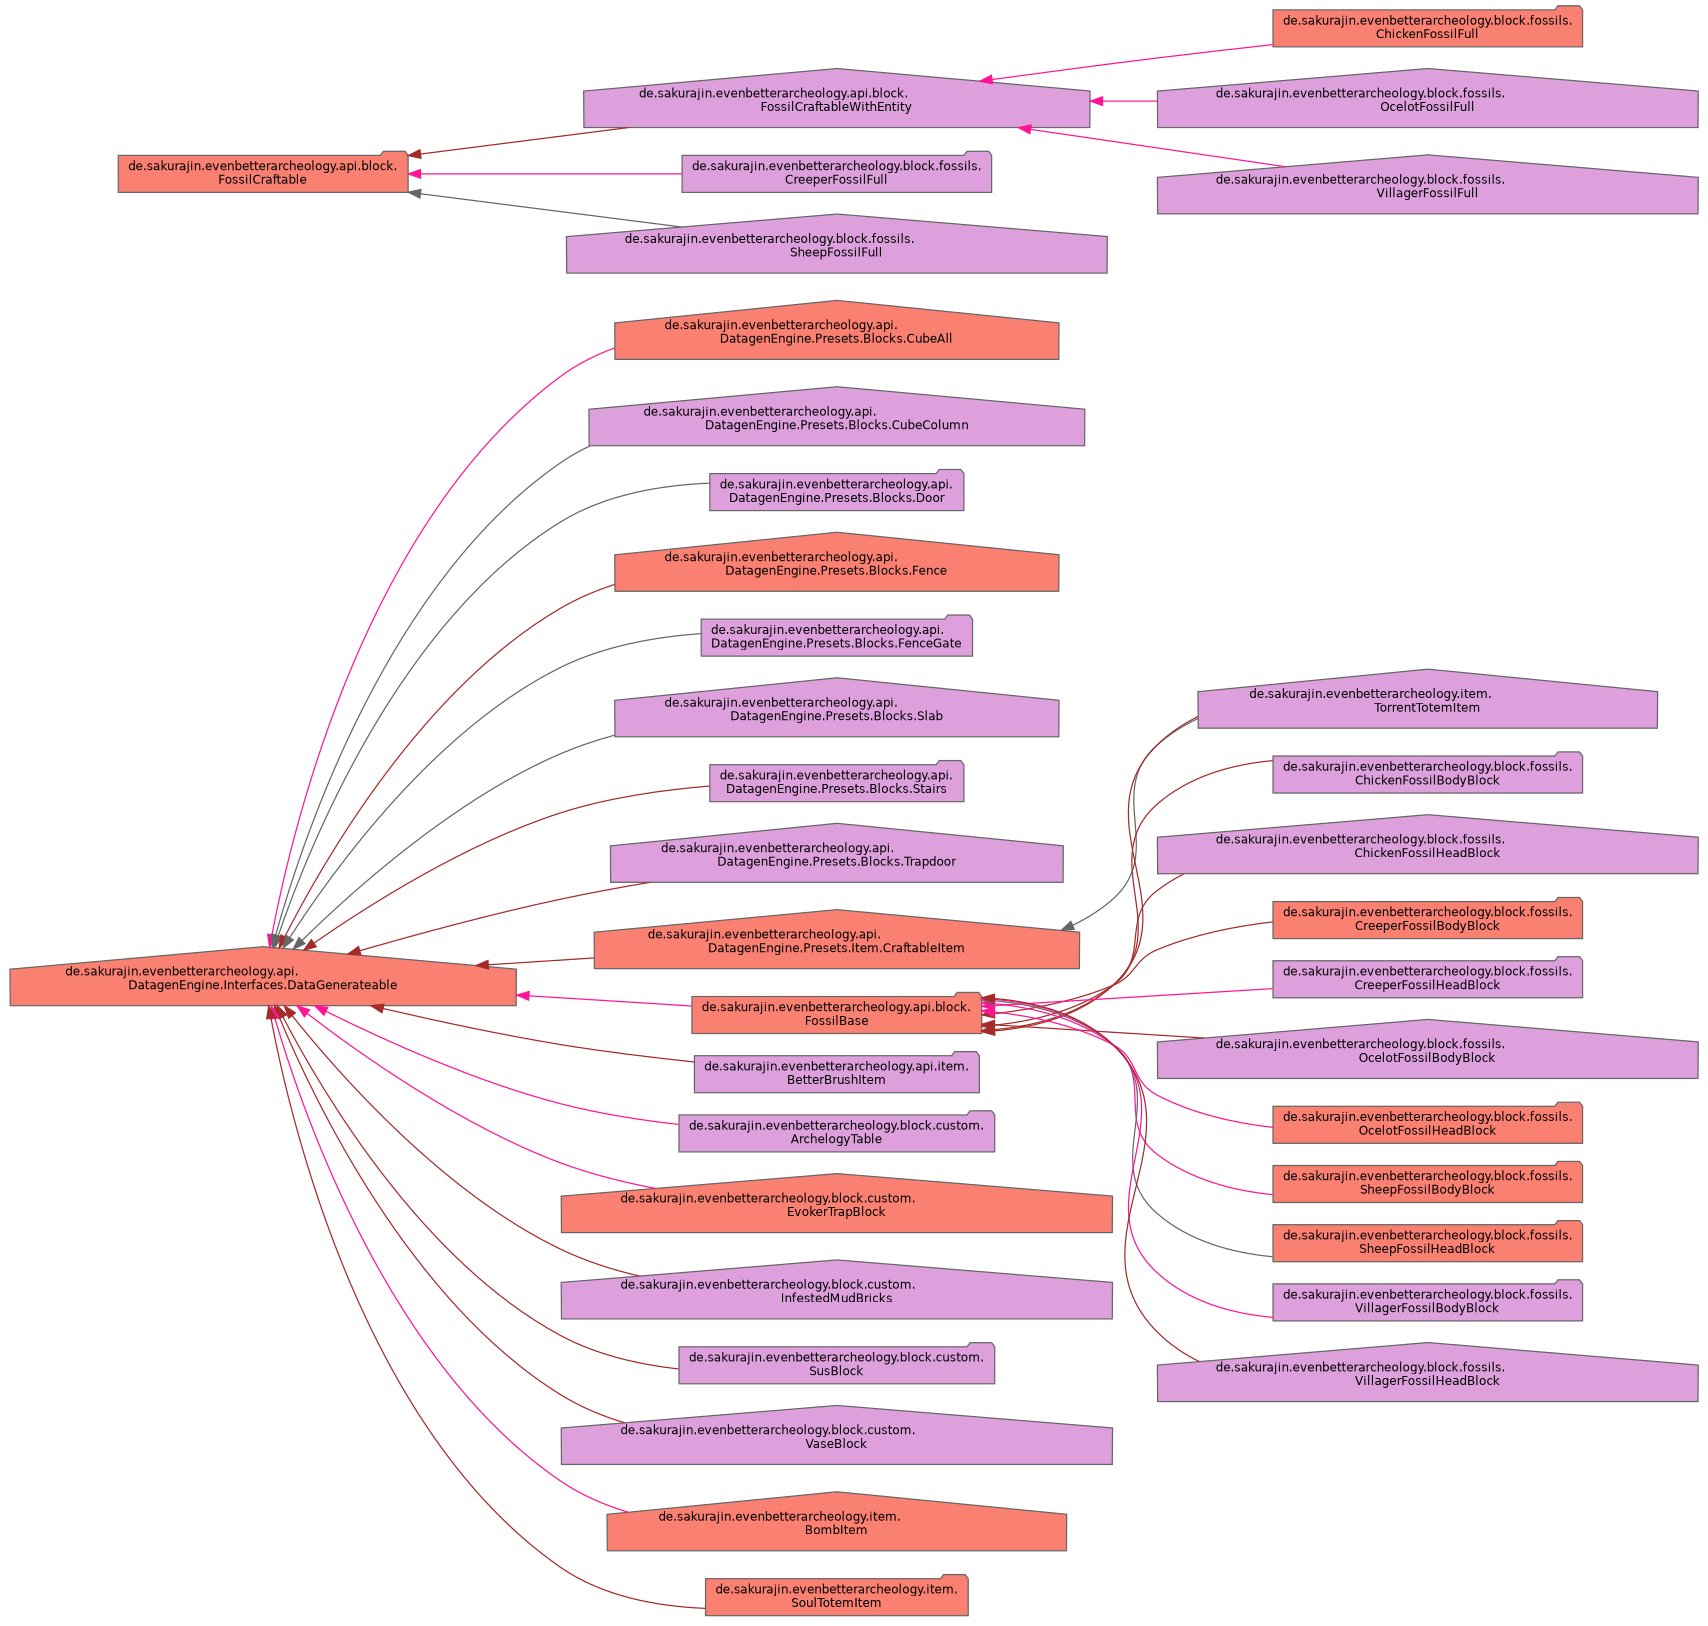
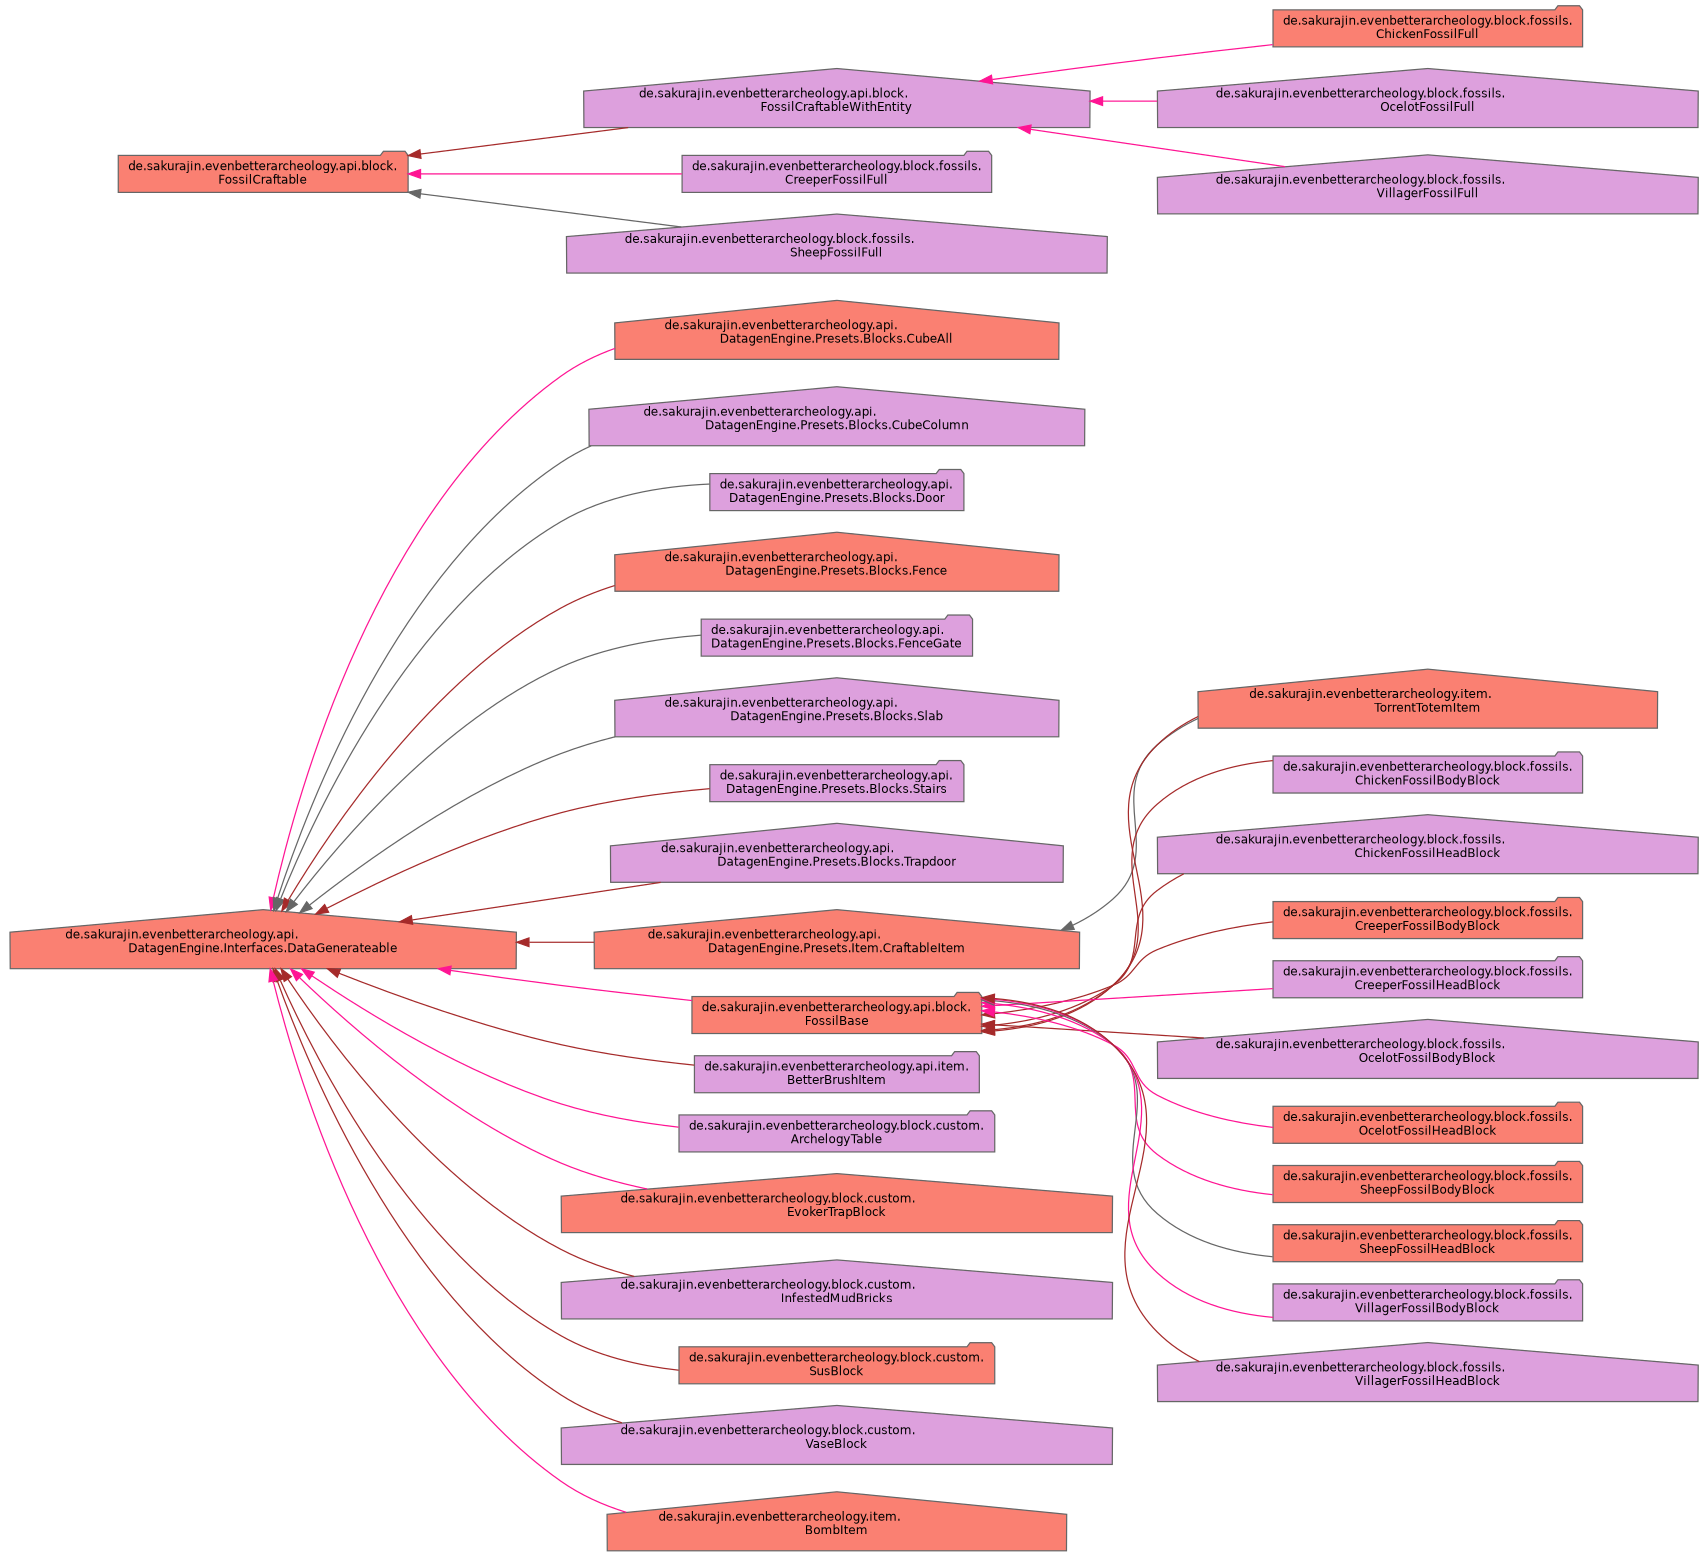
(1428, 702) -> (1428, 702)
(837, 1365) -> (837, 1365)
(837, 1597) -> none
